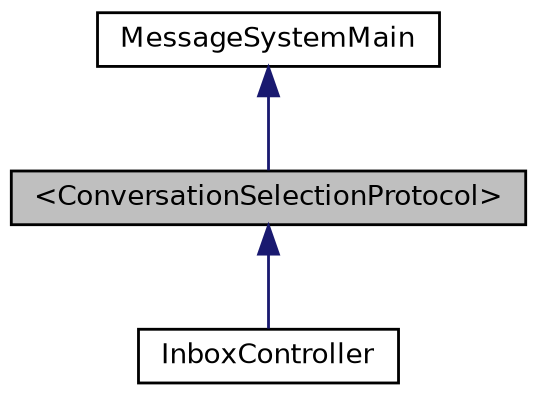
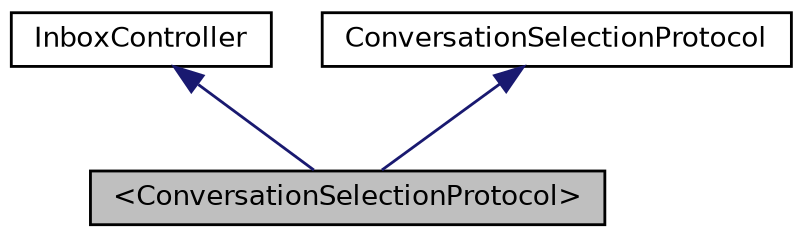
(269, 40) -> (557, 40)
(269, 292) -> (256, 127)
